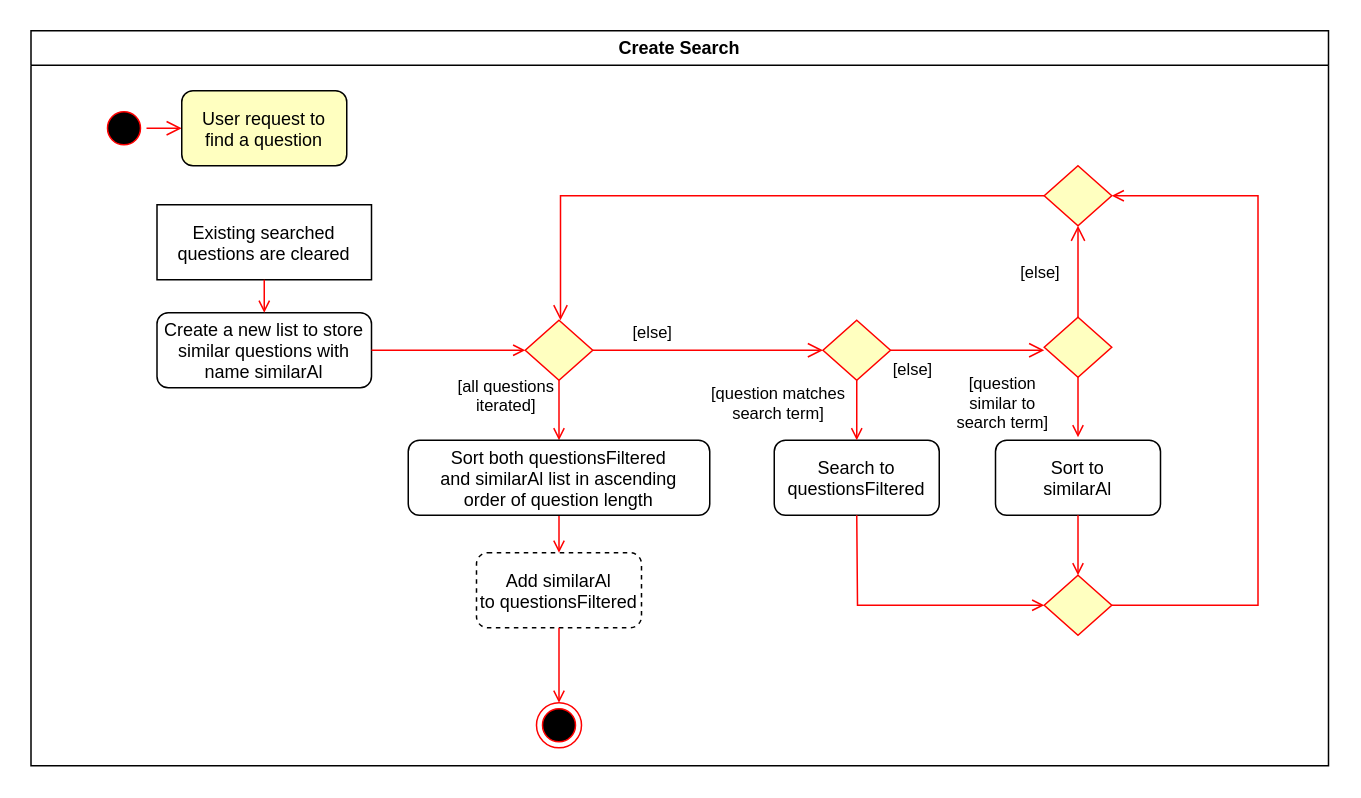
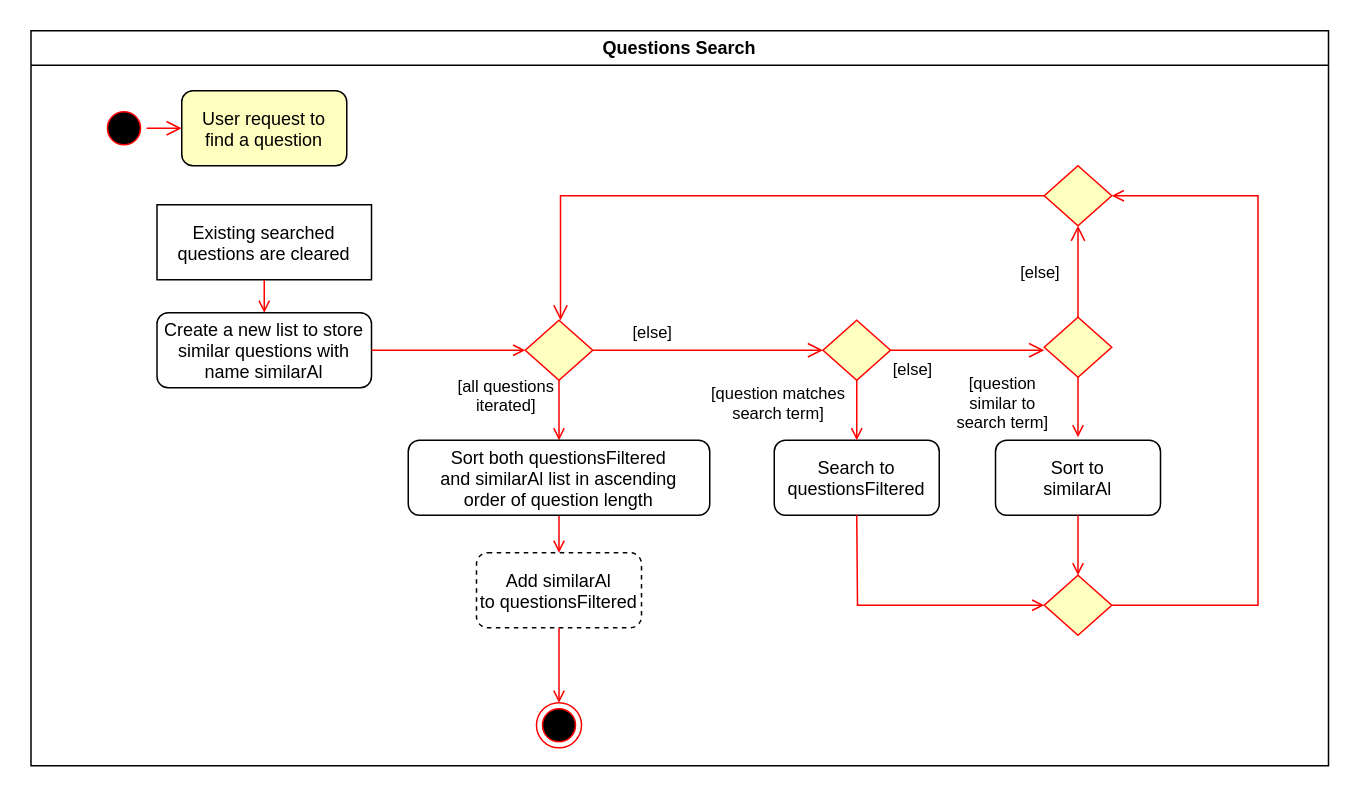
(680, 49) -> (680, 49)
